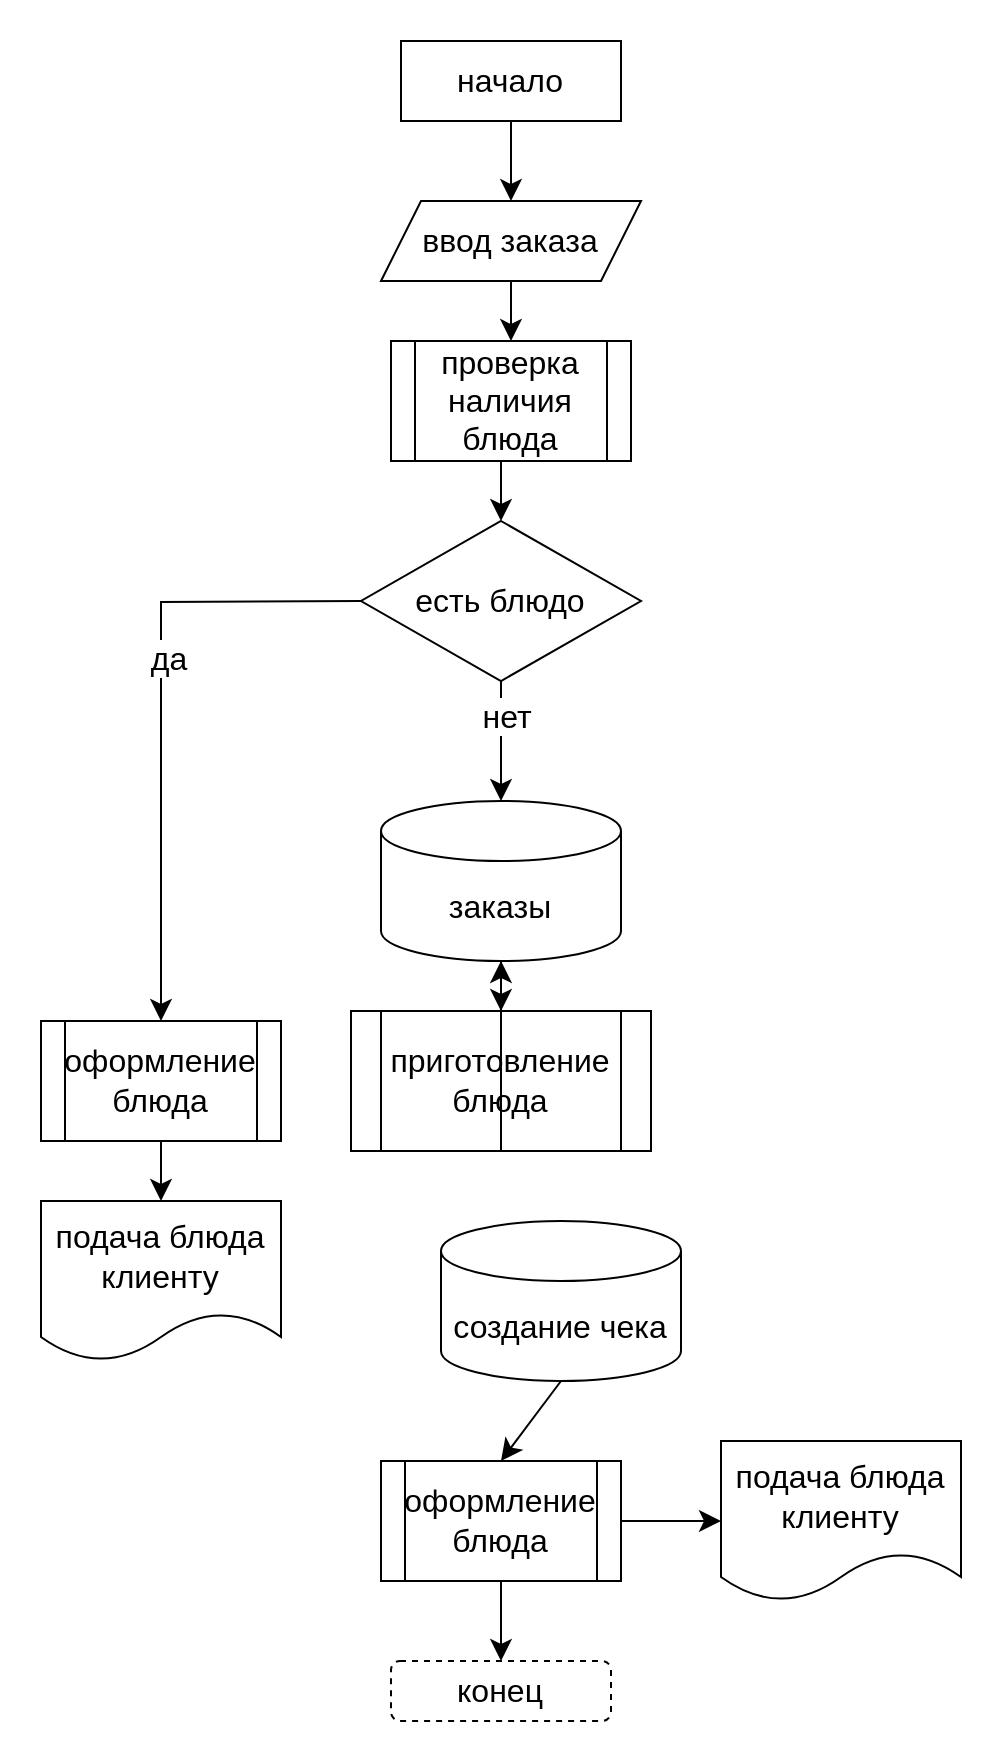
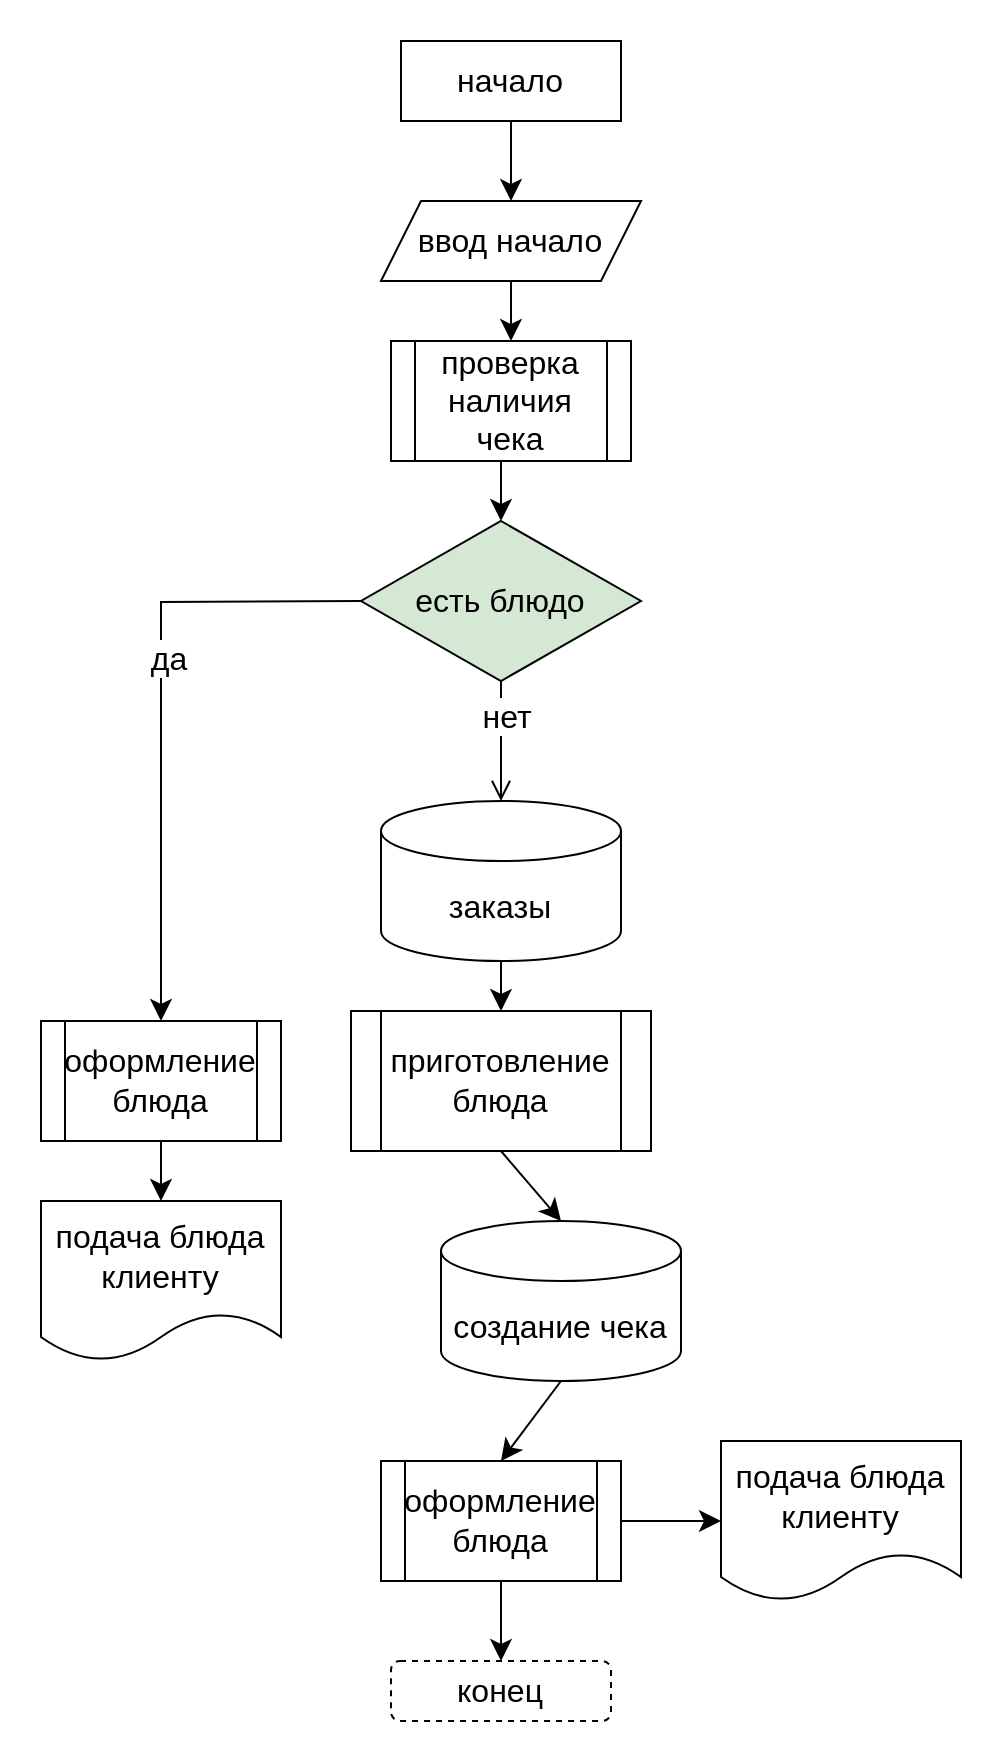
(511, 241) -> (511, 241)
(511, 401) -> (511, 401)
(501, 601) -> (501, 601)
(501, 783) -> (501, 787)
(501, 1043) -> (526, 1180)
